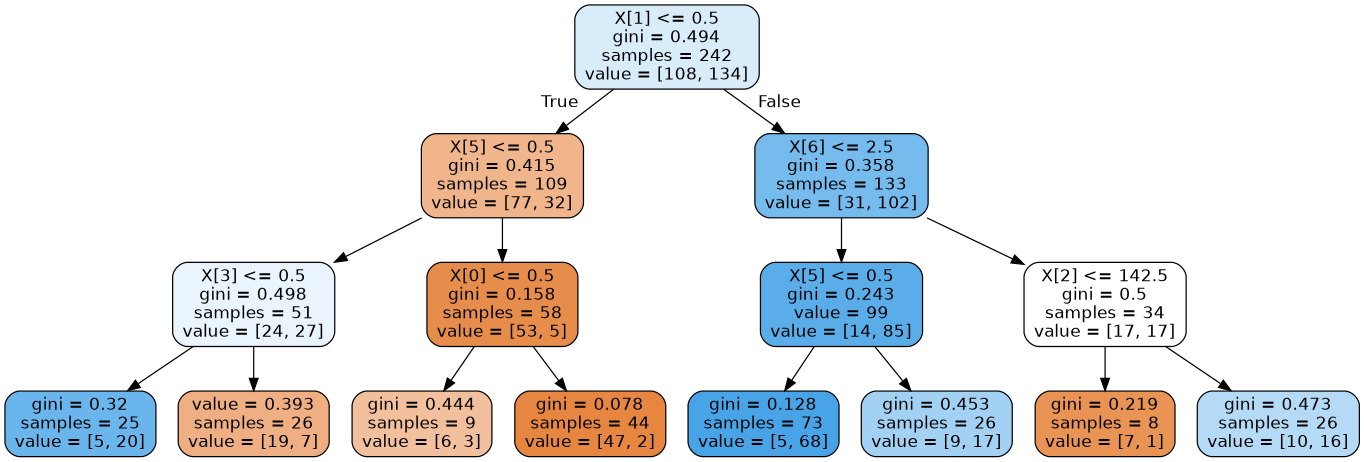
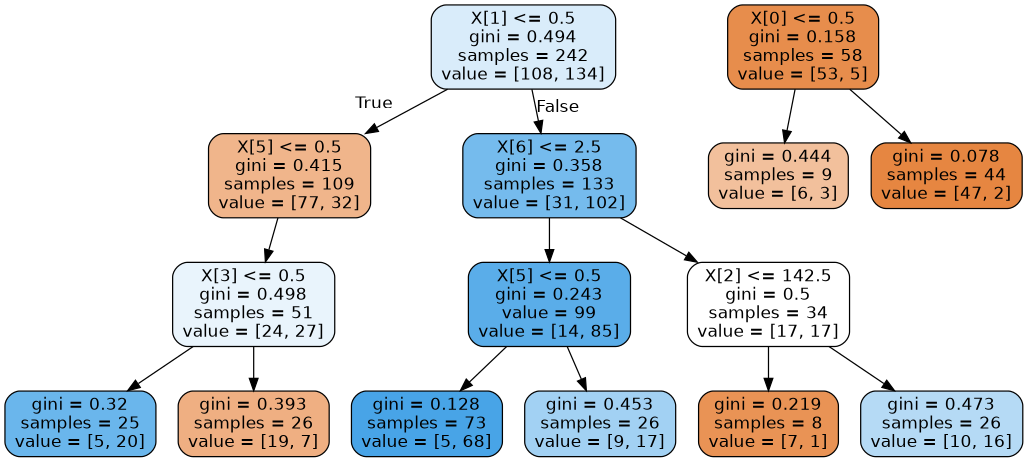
(502, 234) -> none
(254, 424) -> (254, 424)
